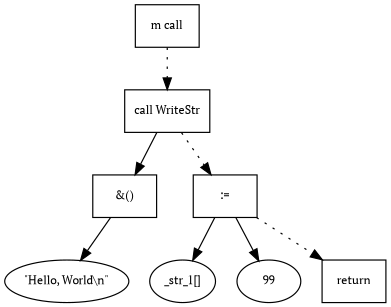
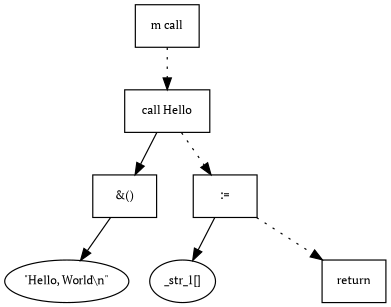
(167, 111) -> (167, 111)
(269, 281) -> none
